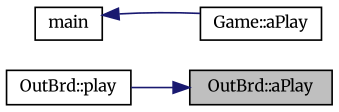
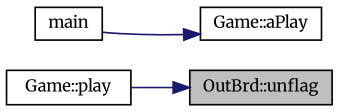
(160, 13) -> (143, 34)
(69, 88) -> (69, 88)
(261, 88) -> (261, 88)
